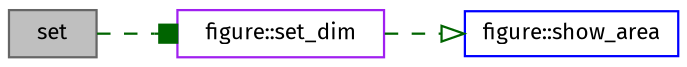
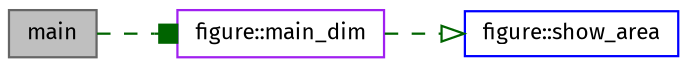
(53, 34) -> (53, 34)
(281, 34) -> (281, 34)
